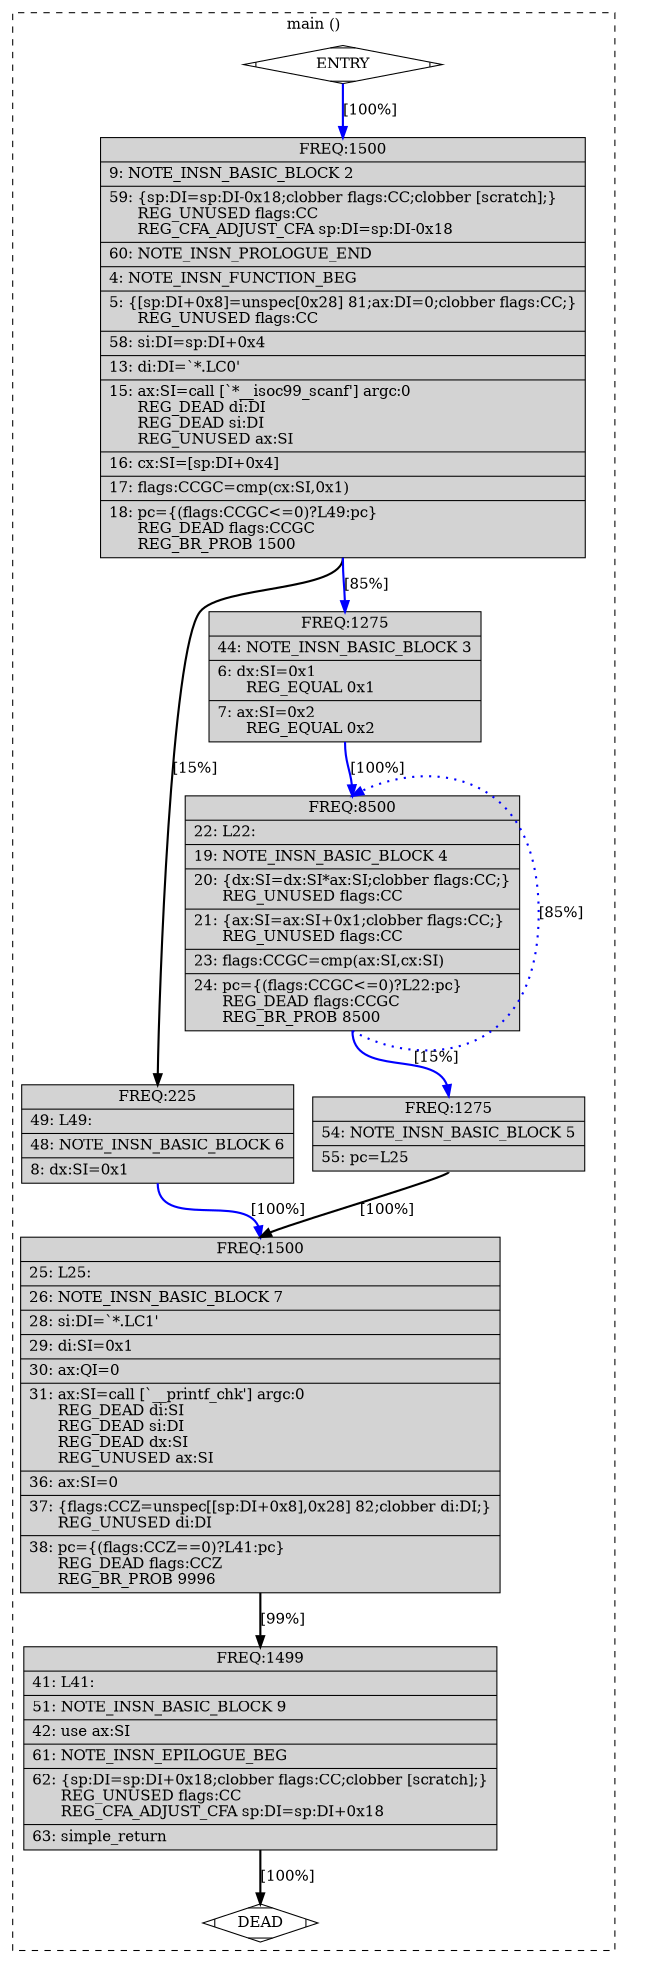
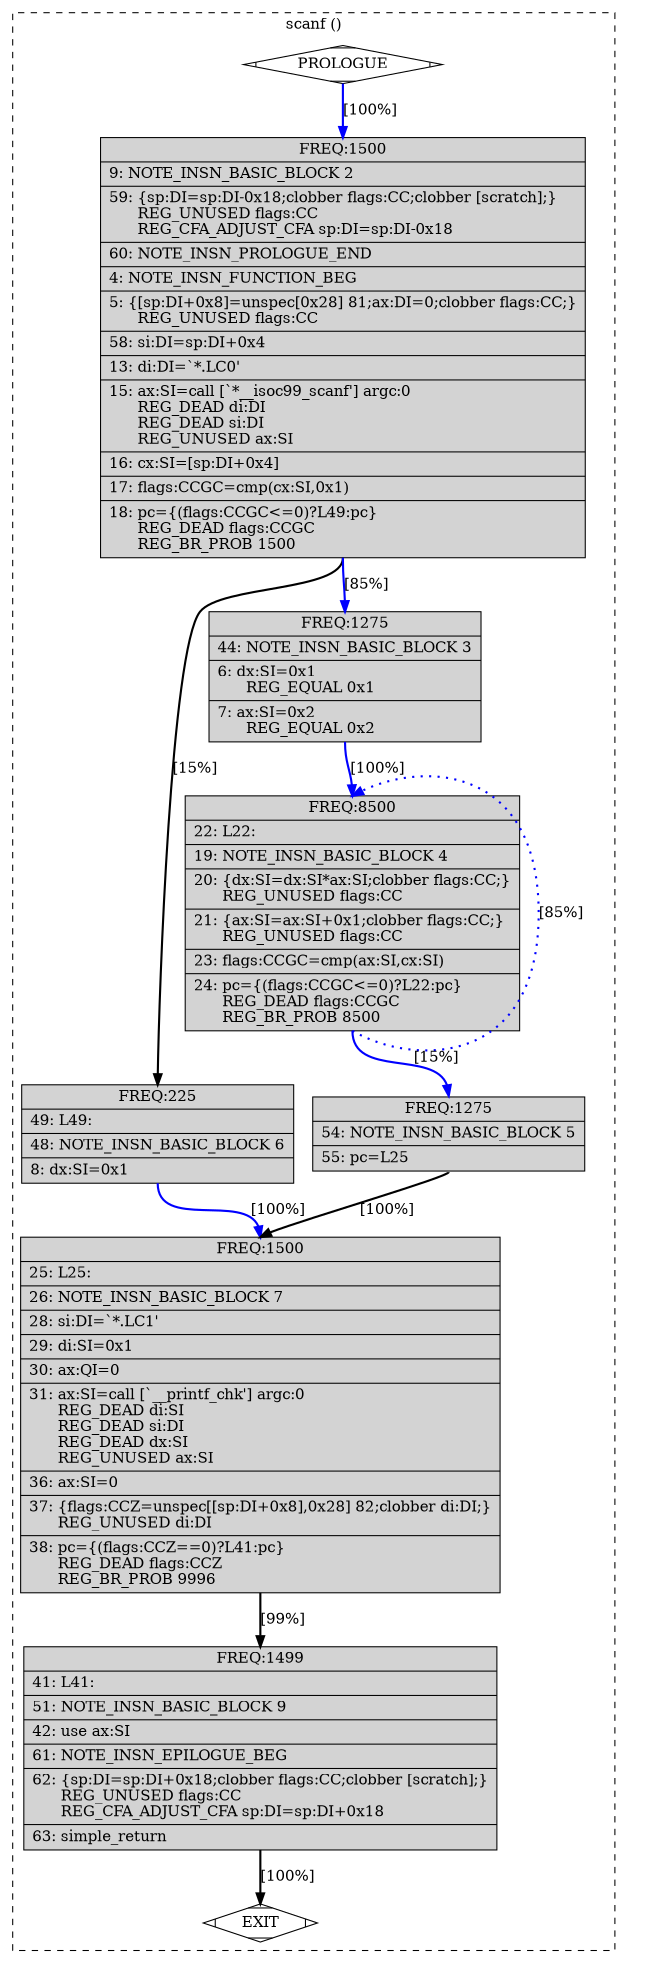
(314, 25) -> (314, 25)
(343, 65) -> (343, 65)
(260, 1923) -> (260, 1923)
